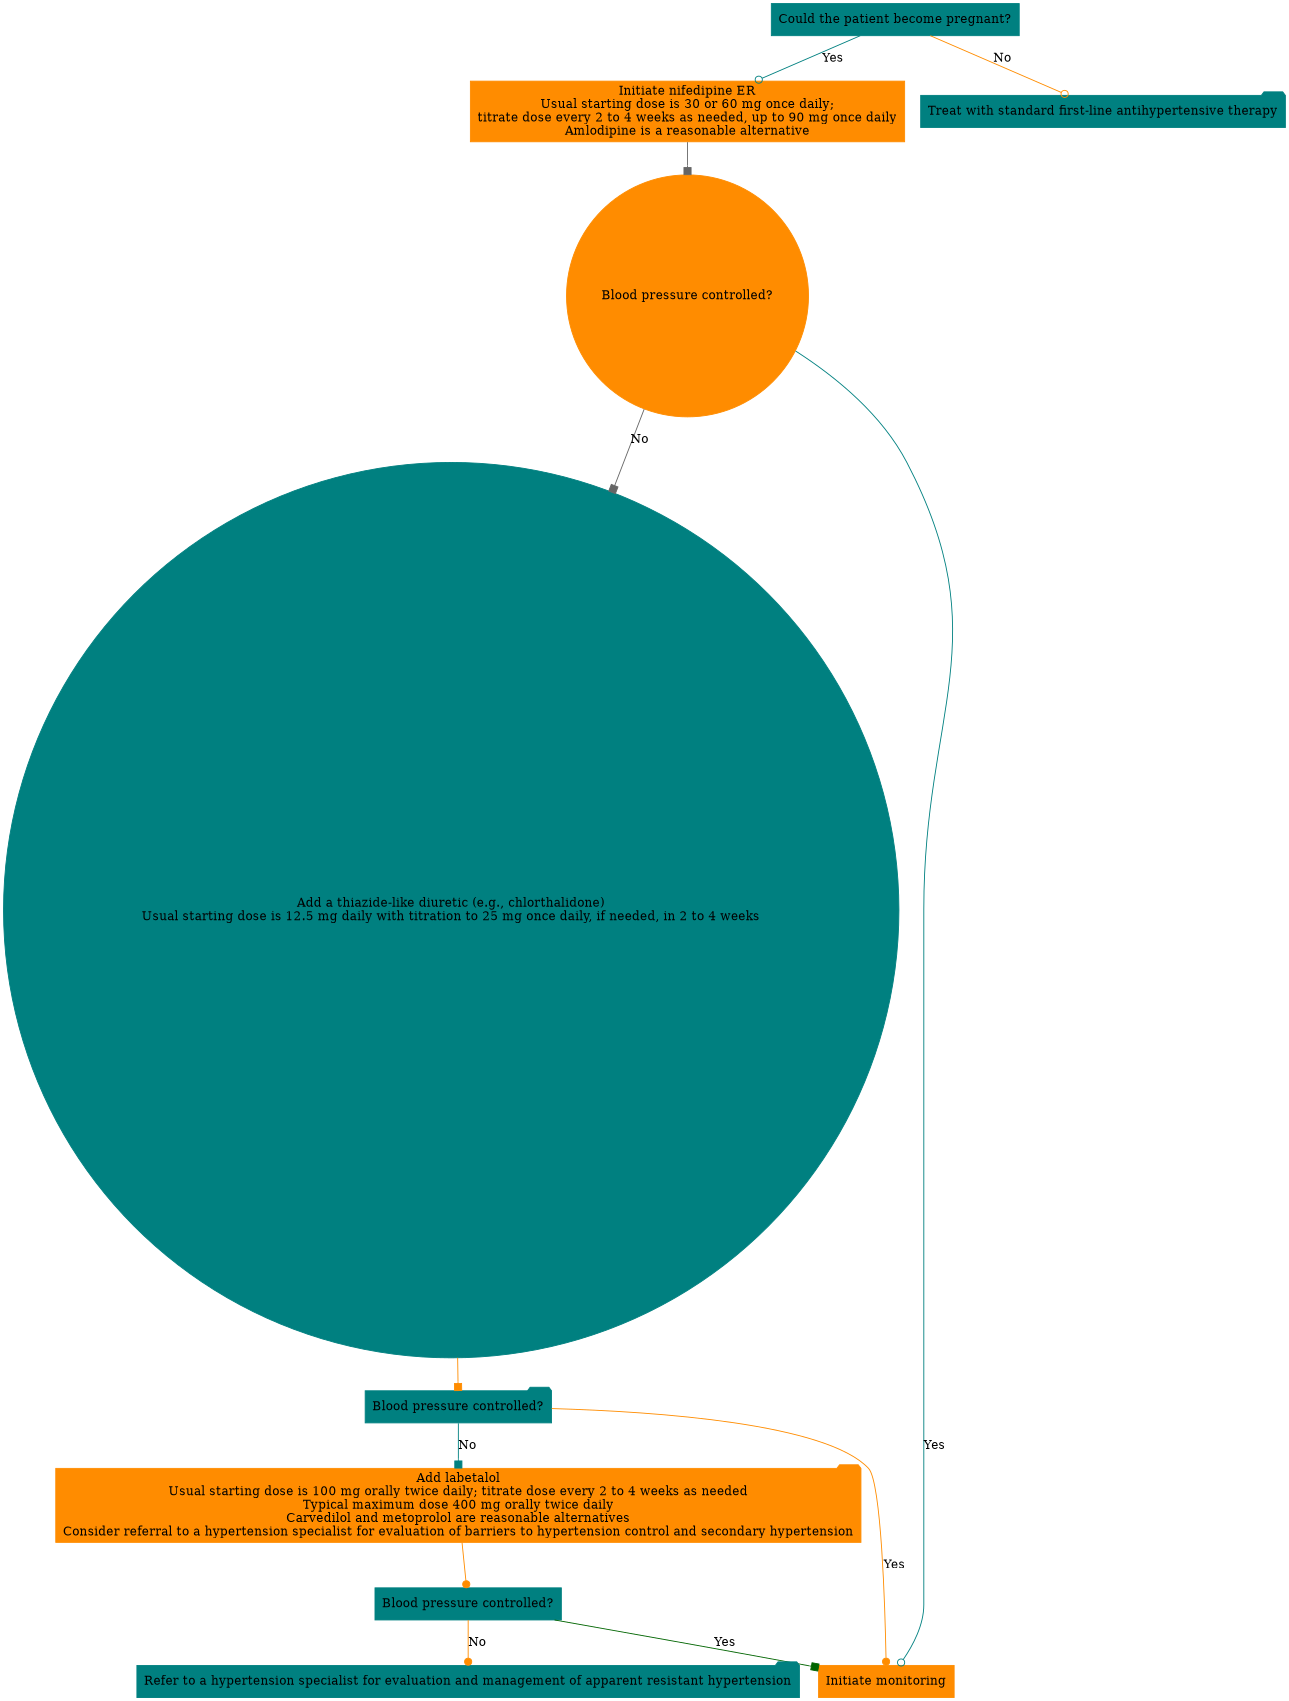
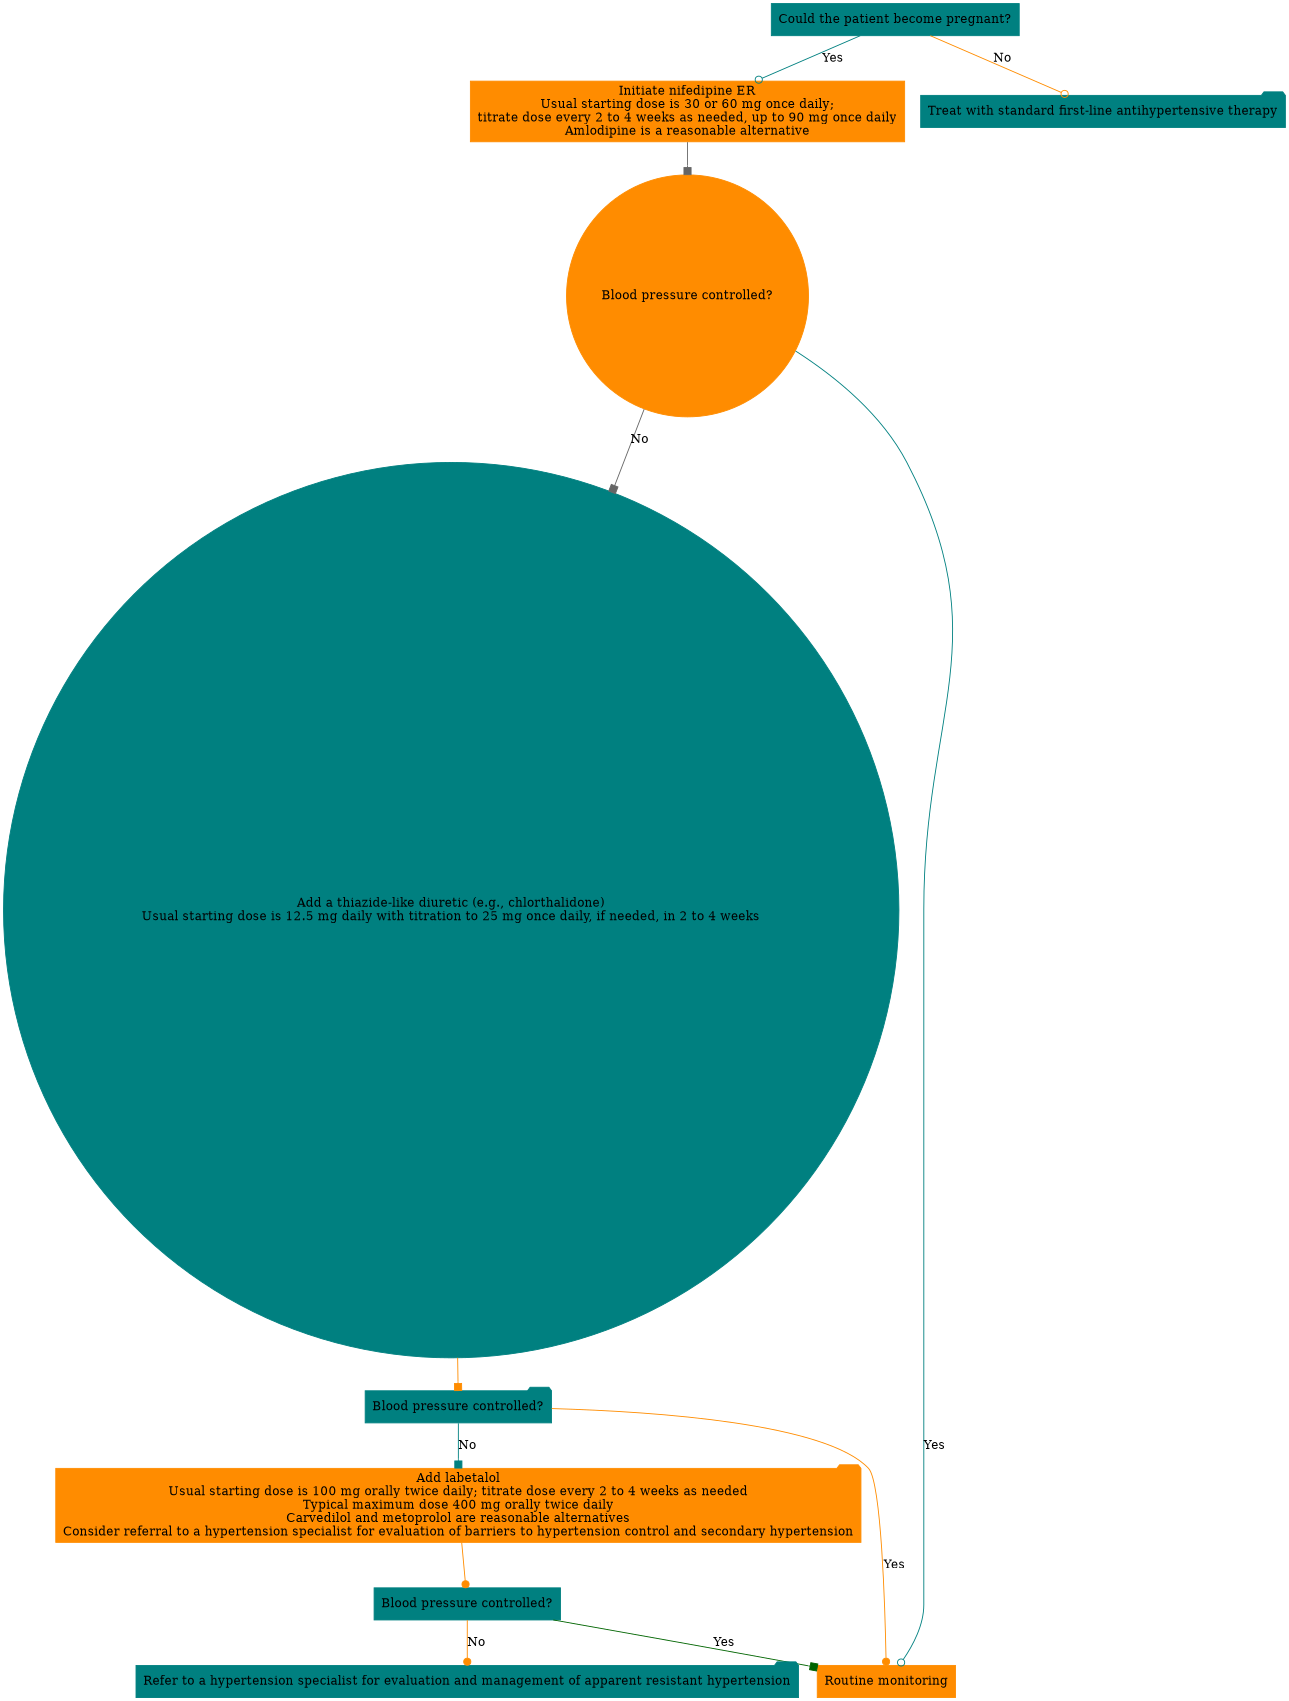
(886, 1682) -> (886, 1682)
